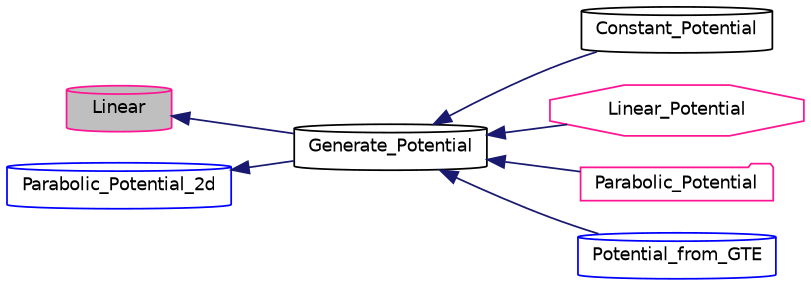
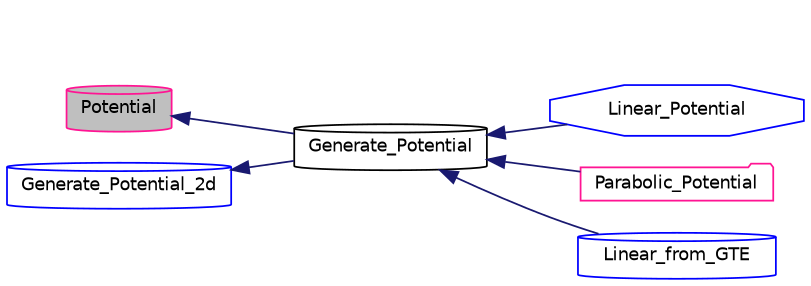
(677, 30) -> none
(119, 109) -> (119, 109)
(677, 110) -> (677, 110)
(119, 186) -> (119, 186)
(677, 256) -> (677, 256)
